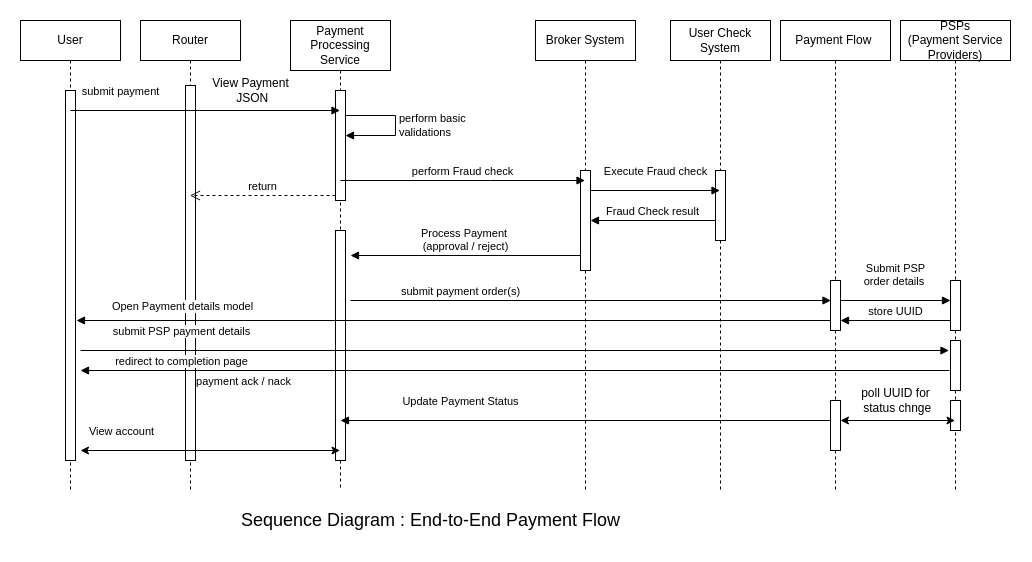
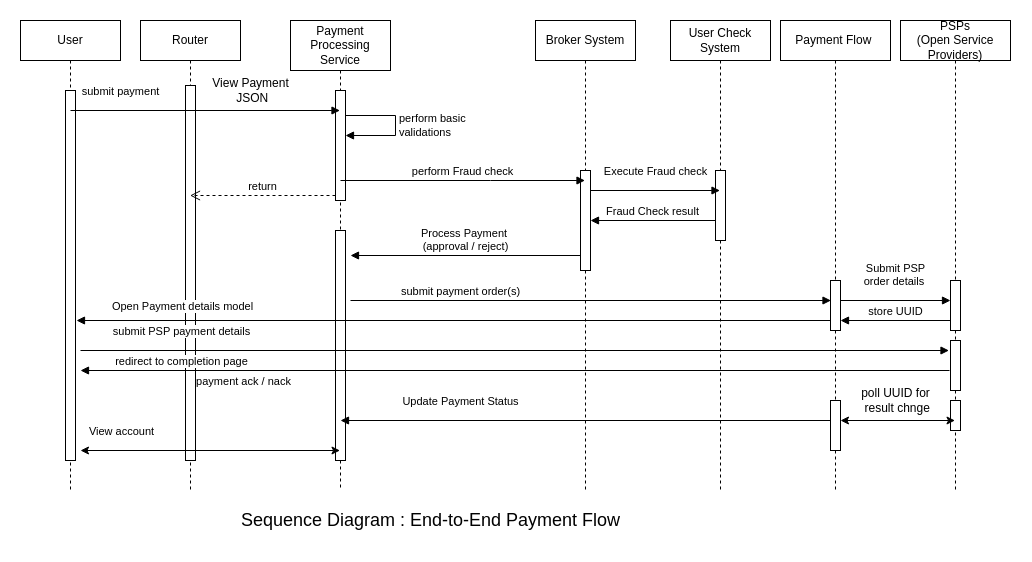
(956, 41) -> (956, 41)
(896, 401) -> (896, 401)
